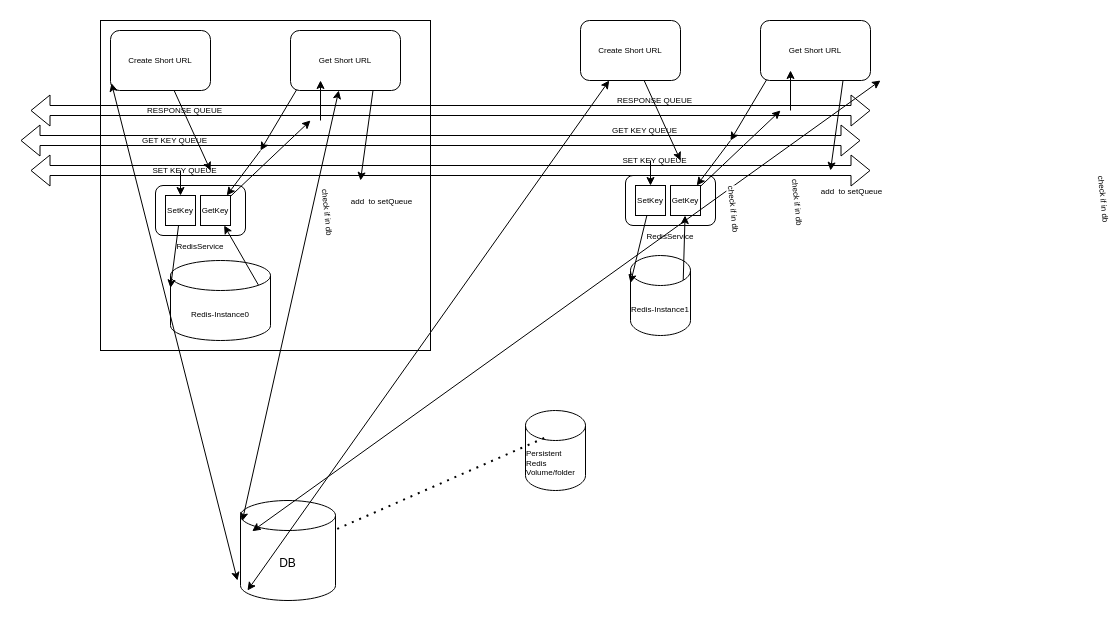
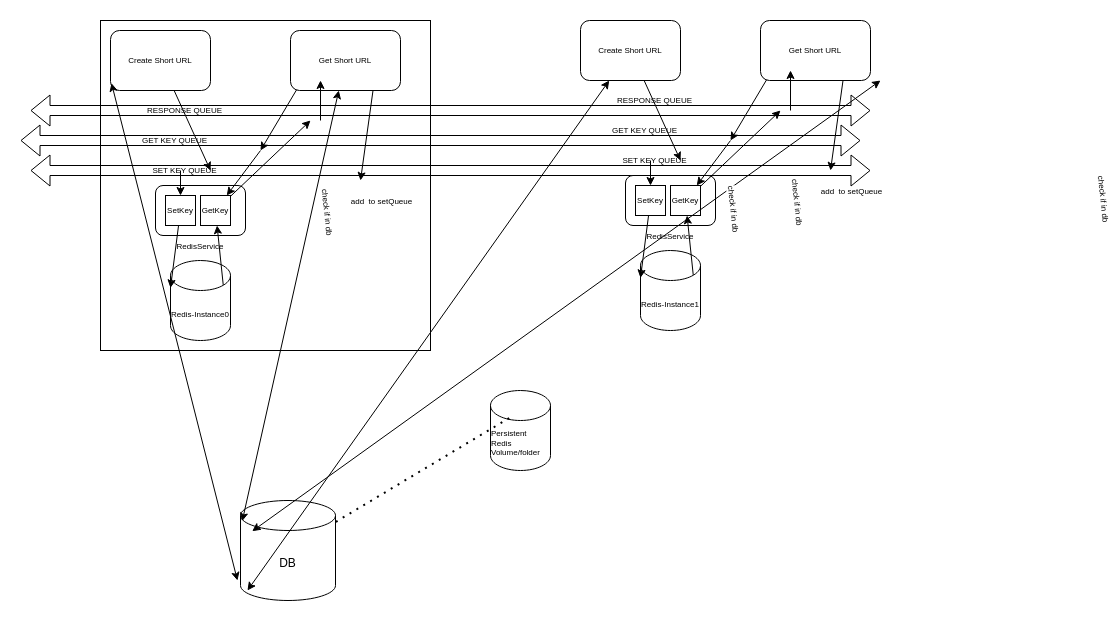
(661, 296) -> (671, 291)
(221, 301) -> (201, 301)
(556, 451) -> (521, 431)
